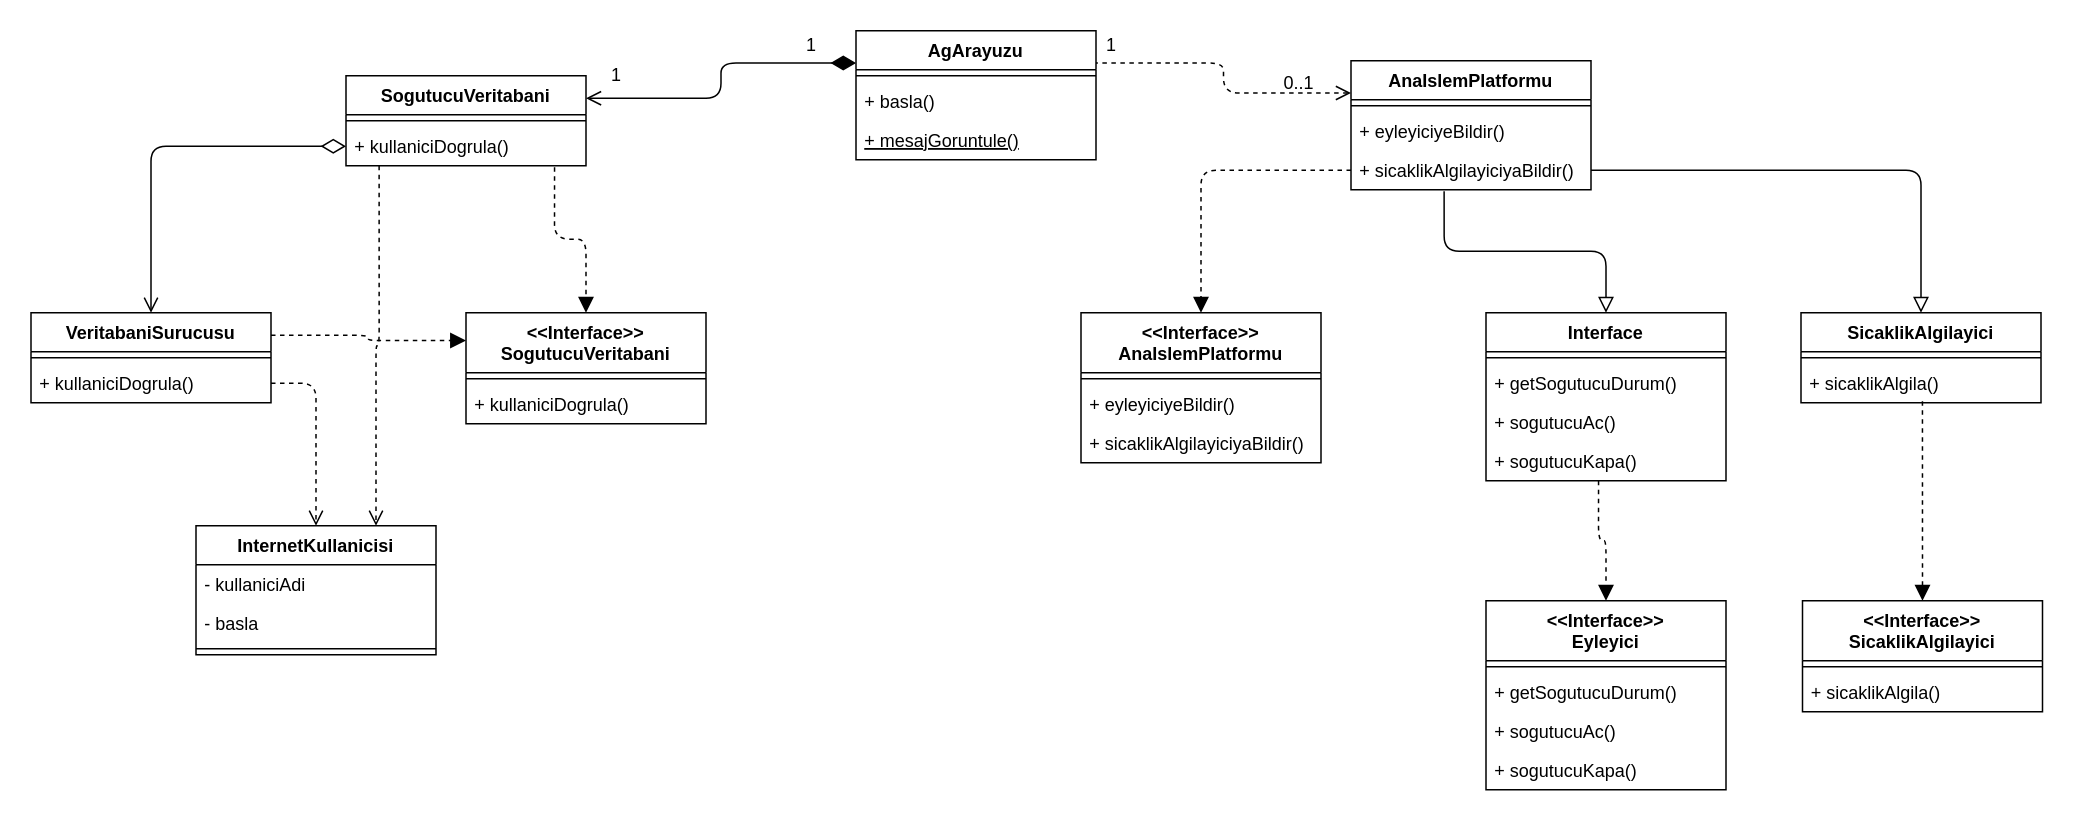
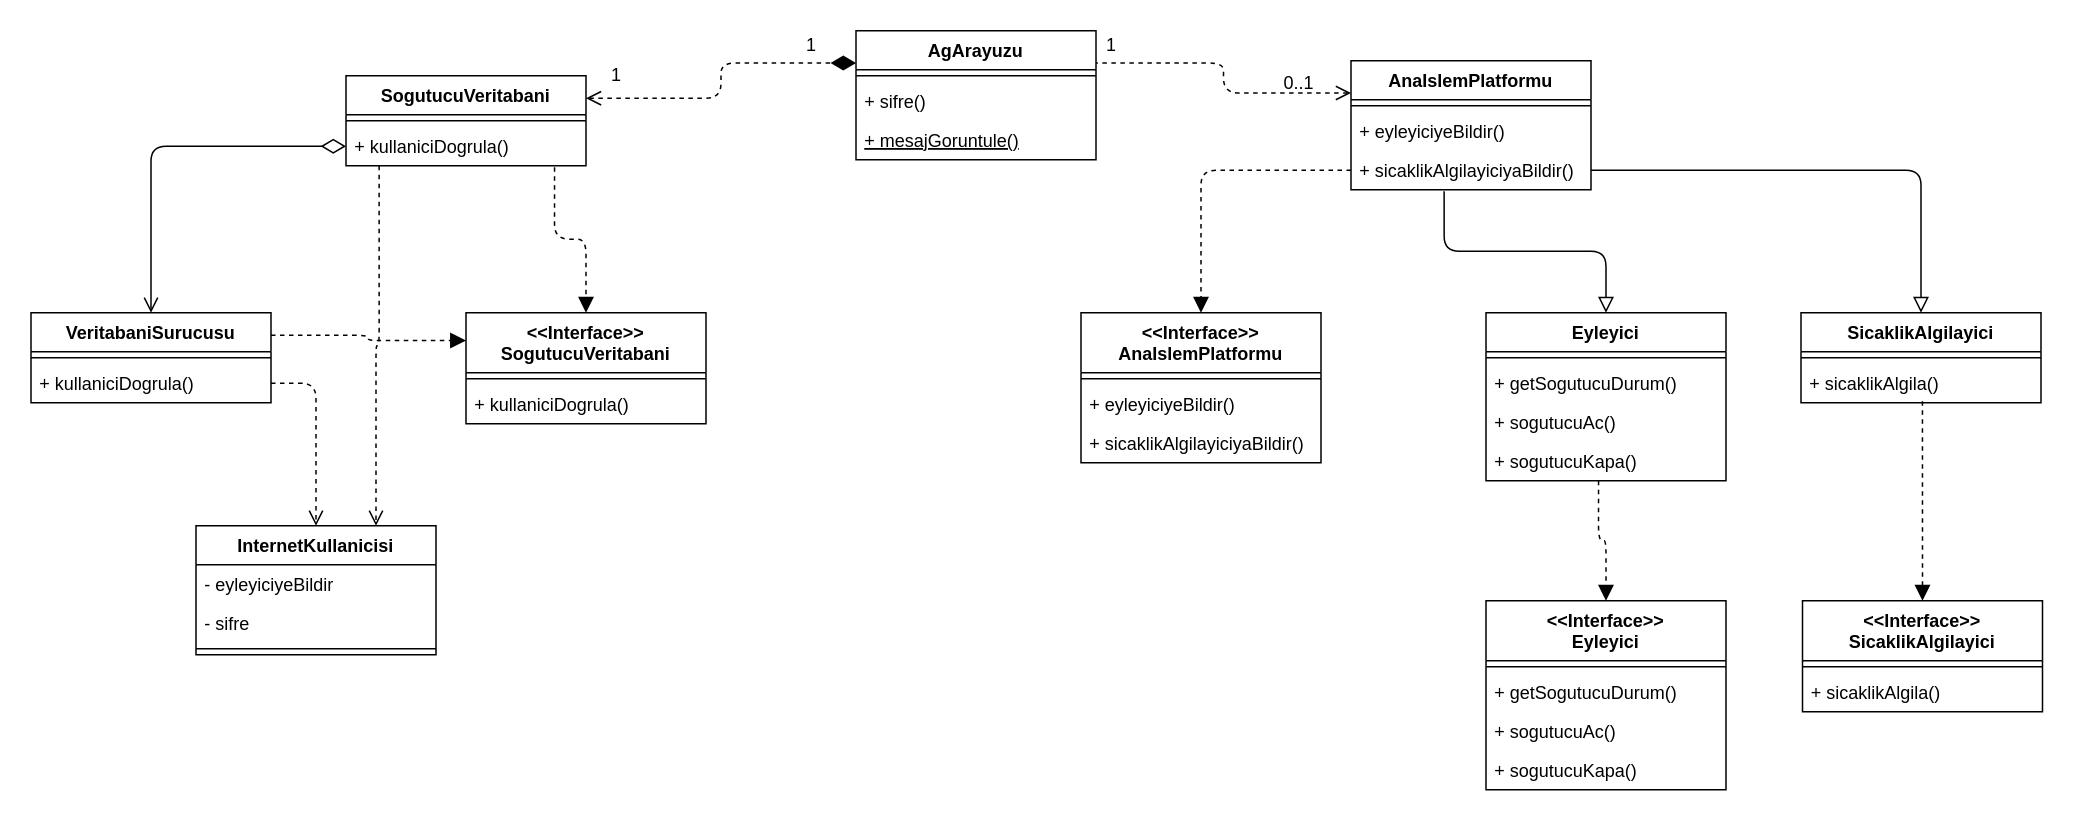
(719, 92) -> (719, 92)
(905, 102) -> (905, 102)
(1605, 333) -> (1605, 333)
(261, 585) -> (278, 585)
(235, 624) -> (235, 624)
